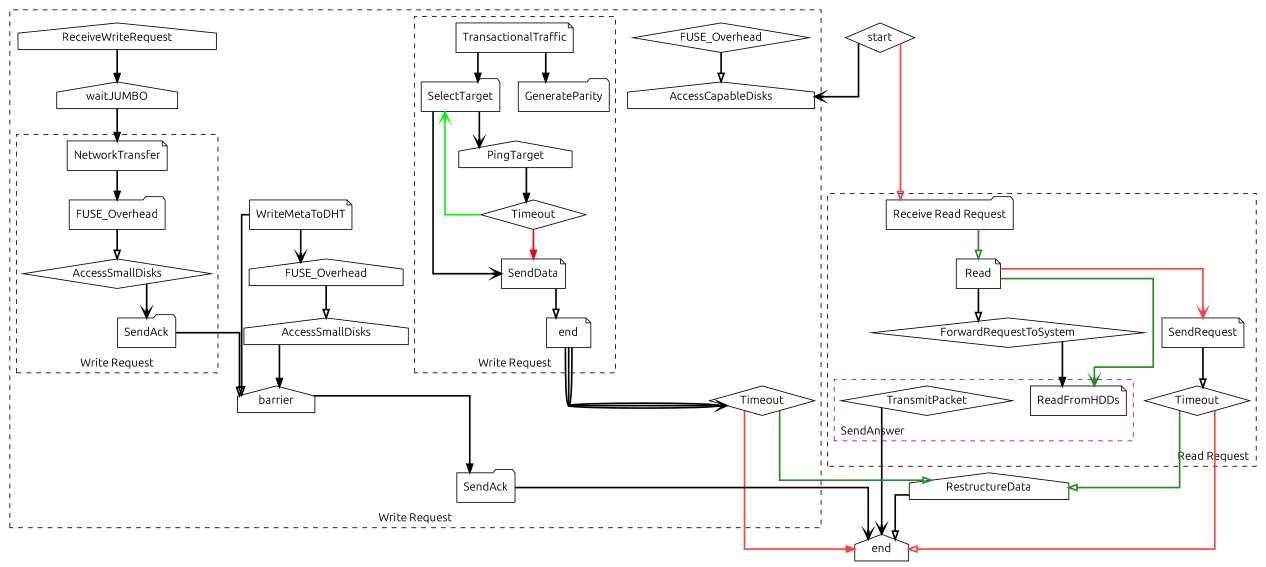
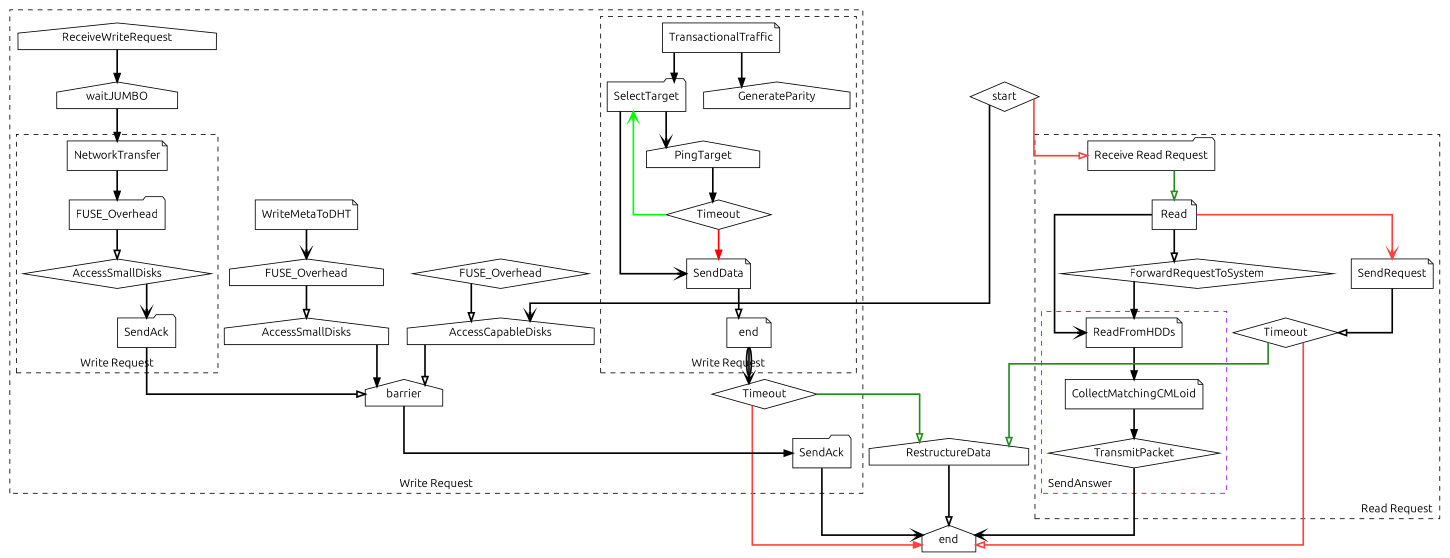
(564, 97) -> (777, 97)
(1153, 281) -> (1055, 237)
(242, 297) -> (425, 361)
none -> (1134, 394)
